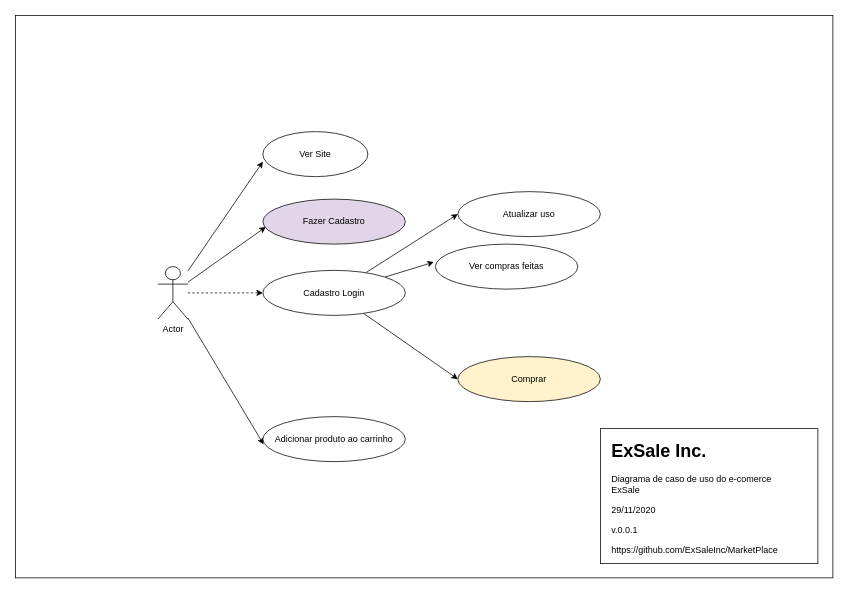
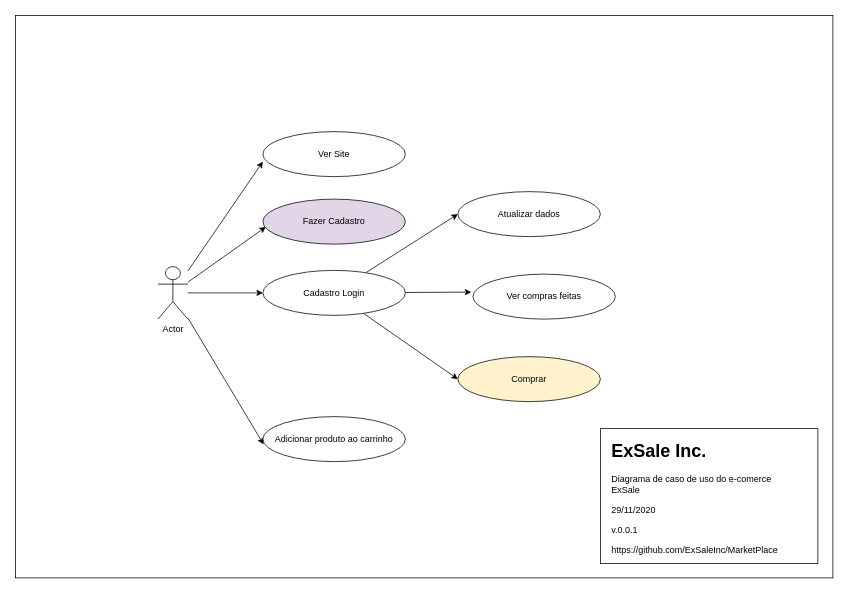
(315, 154) -> (334, 154)
(529, 214) -> (529, 214)
(507, 267) -> (544, 297)
(222, 293) -> (222, 293)
